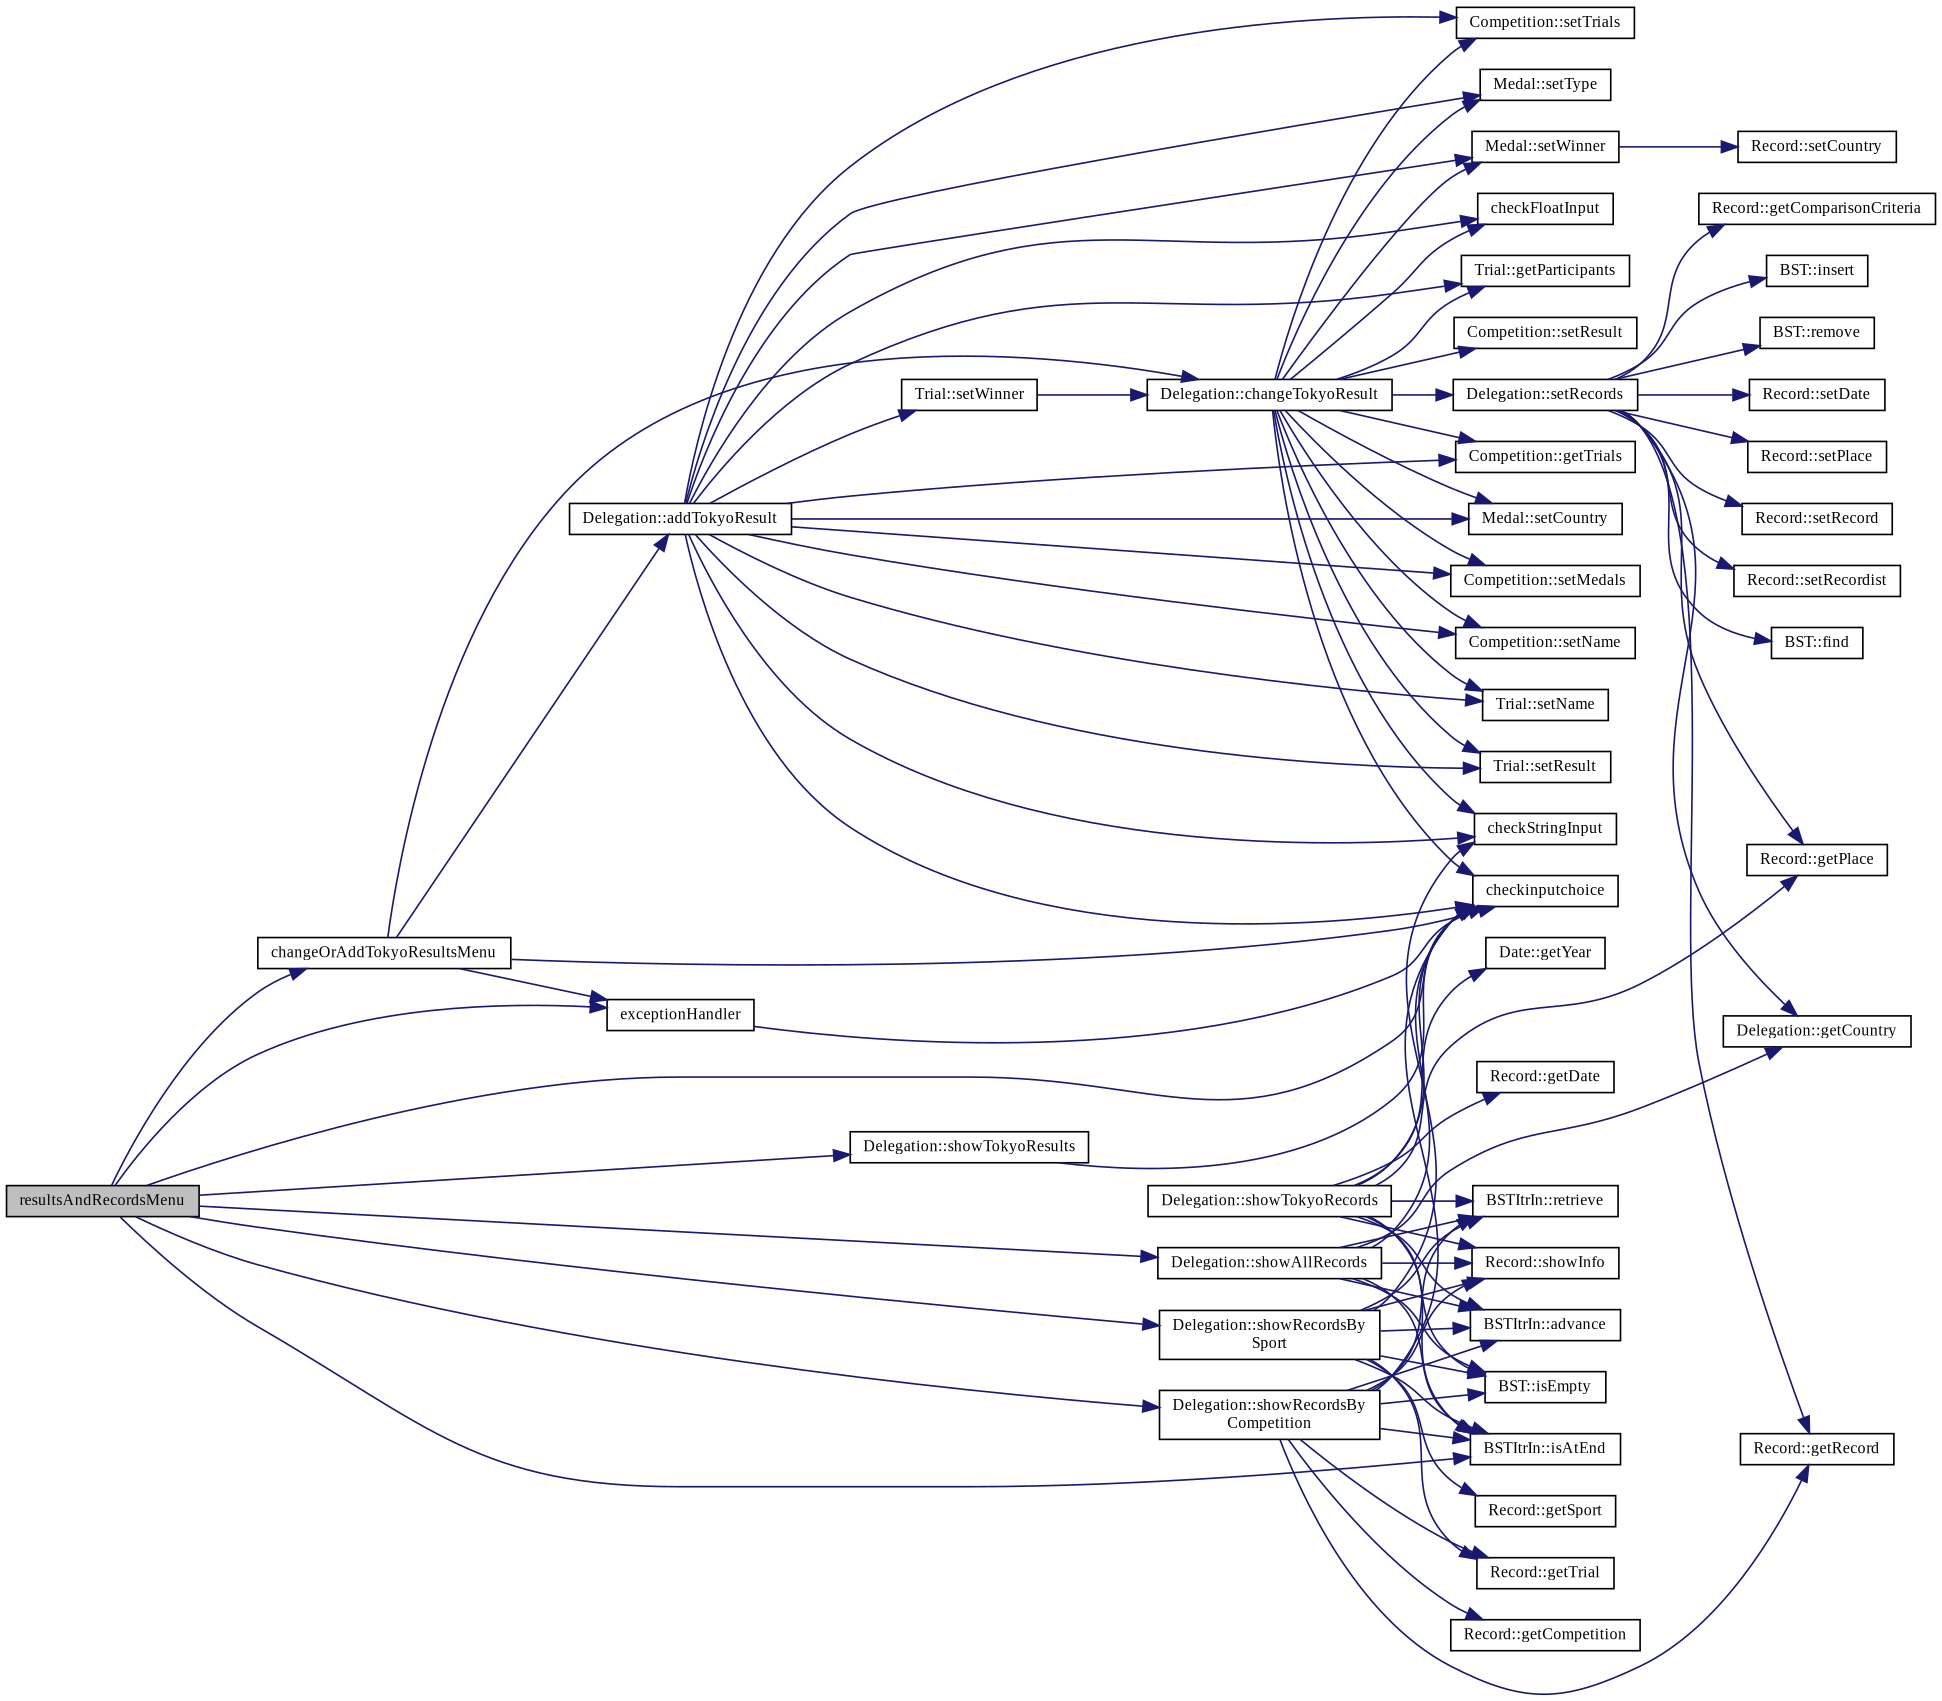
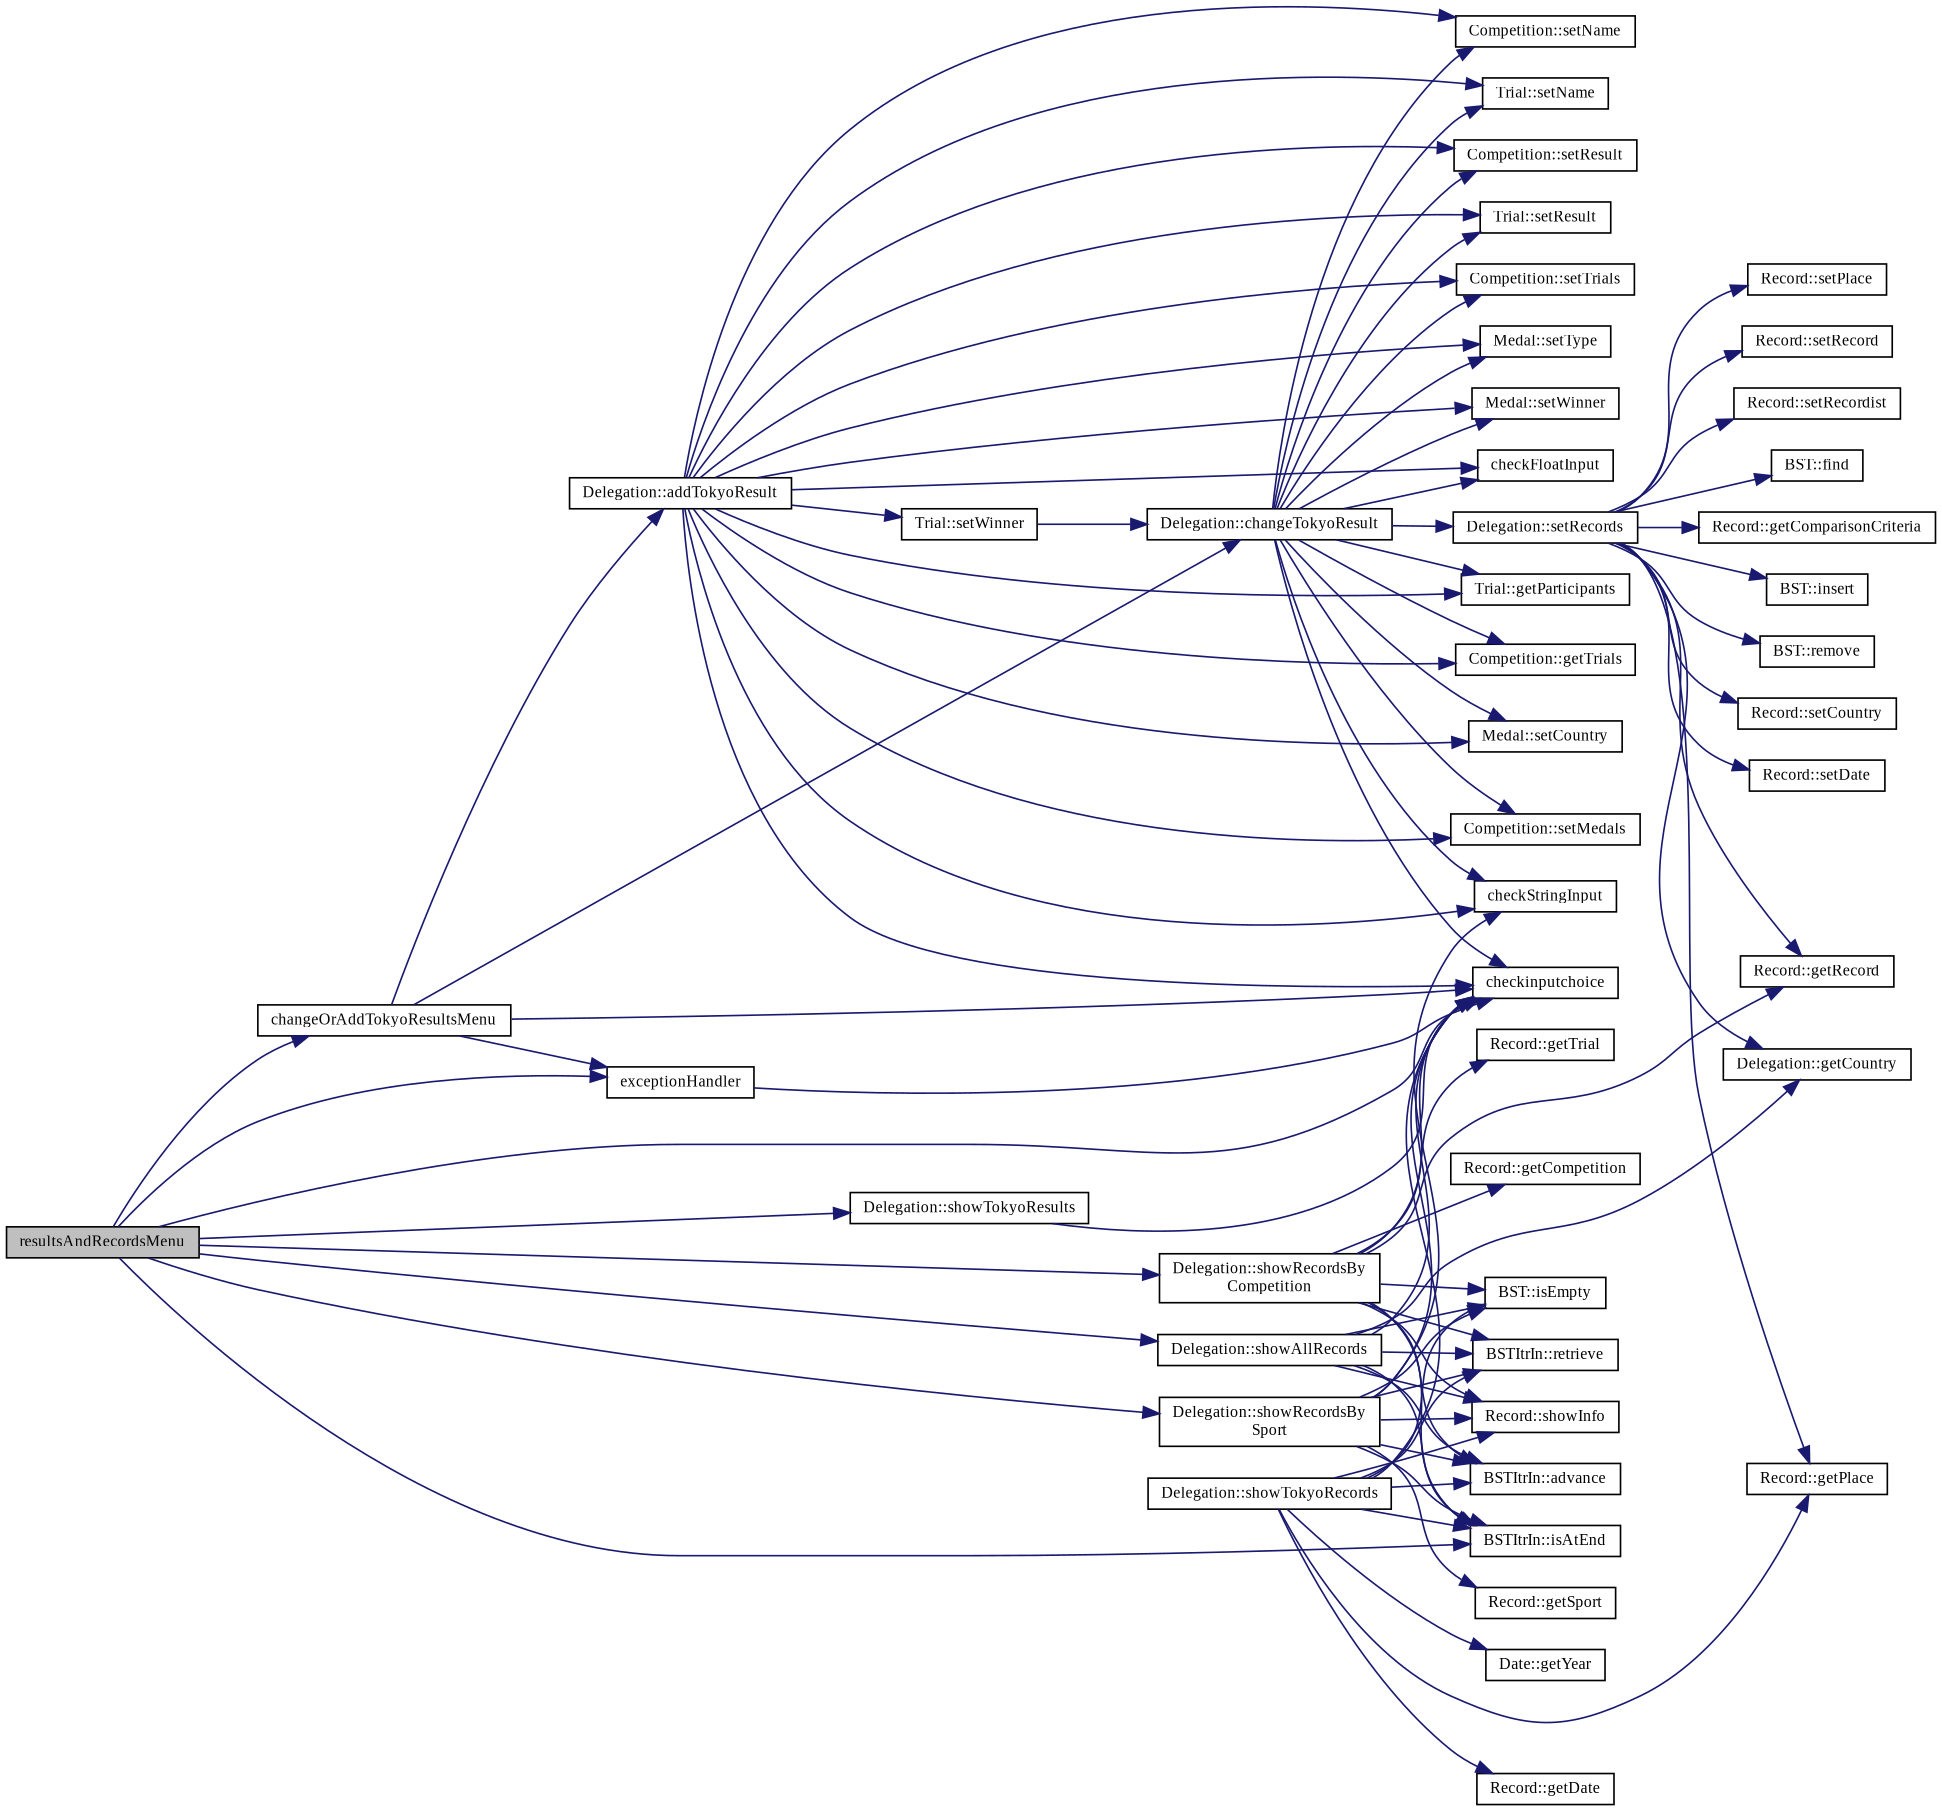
(1670, 147) -> (1669, 620)
none -> (1004, 198)
(1422, 1475) -> (1422, 1204)
